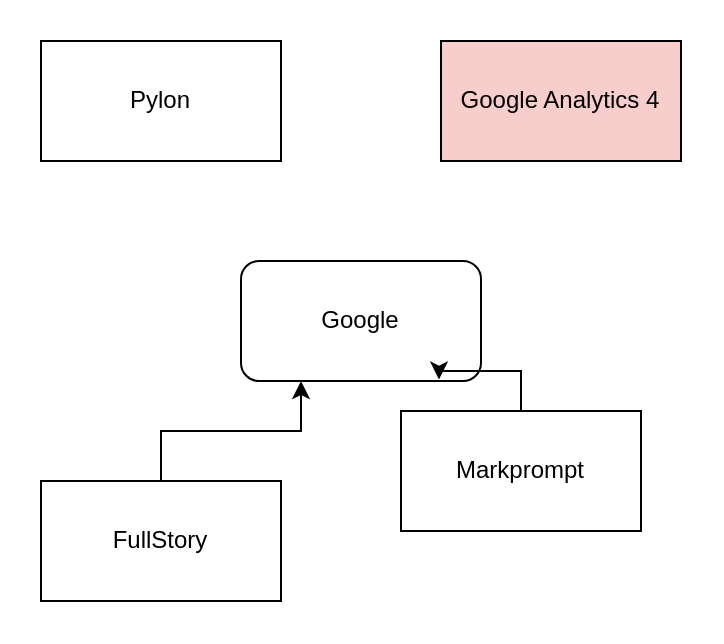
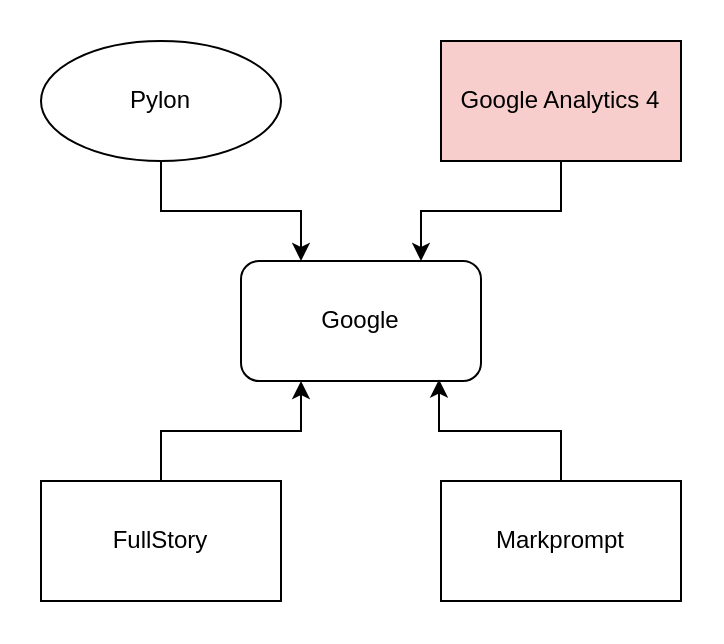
(161, 101) -> (161, 101)
none -> (224, 211)
none -> (498, 211)
(521, 471) -> (561, 541)
